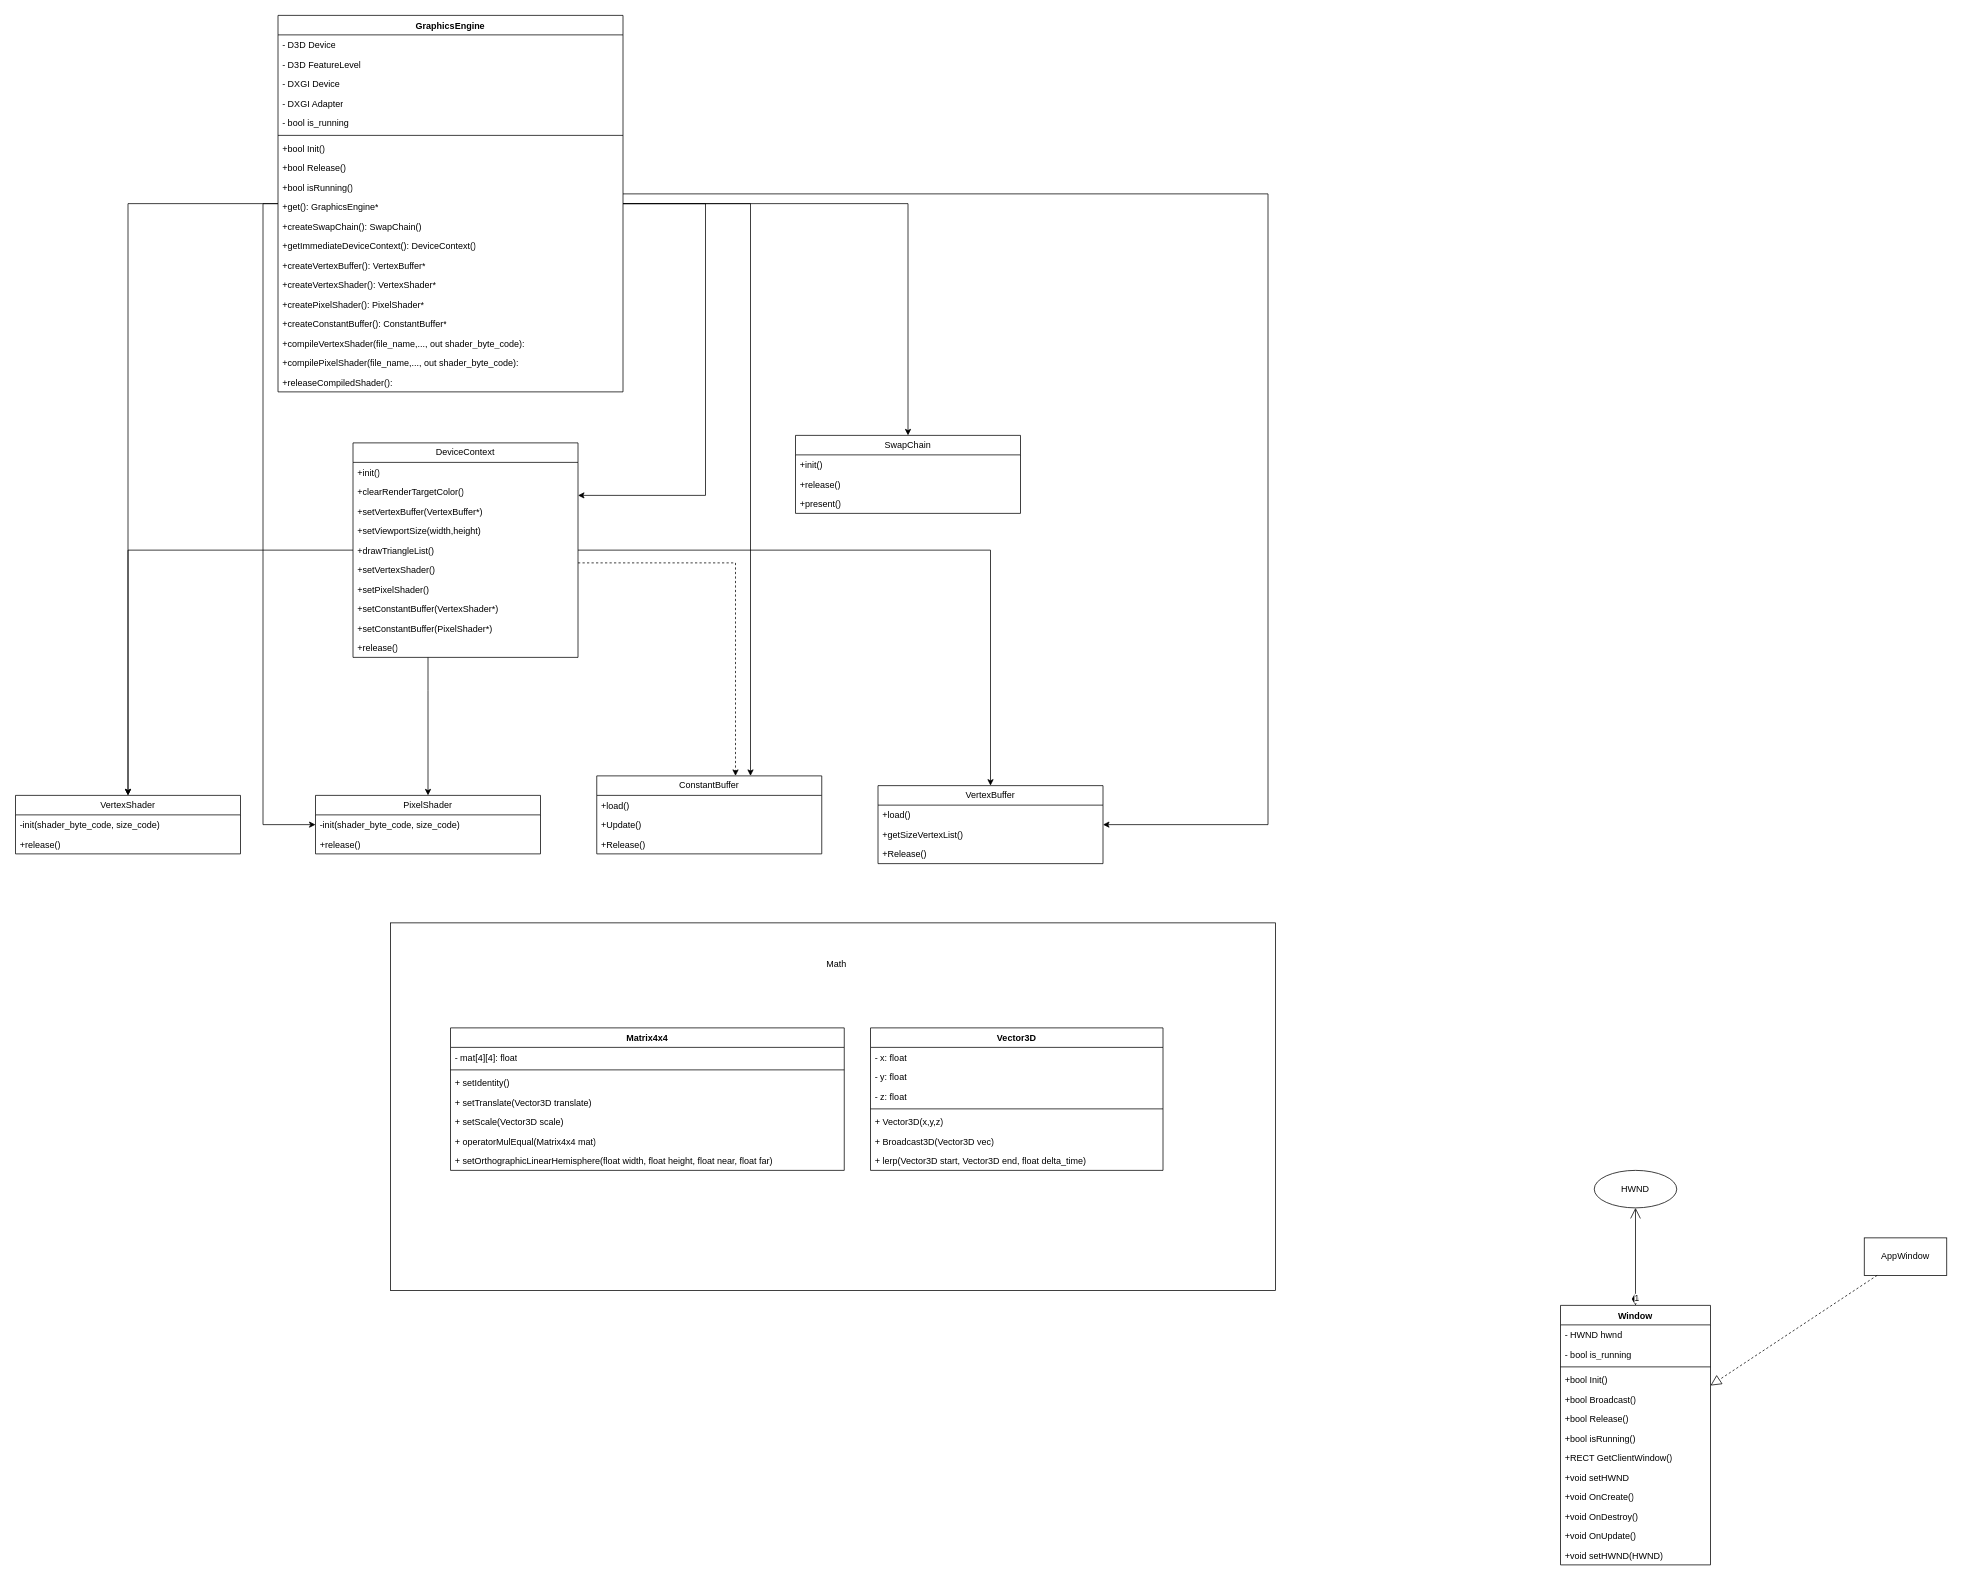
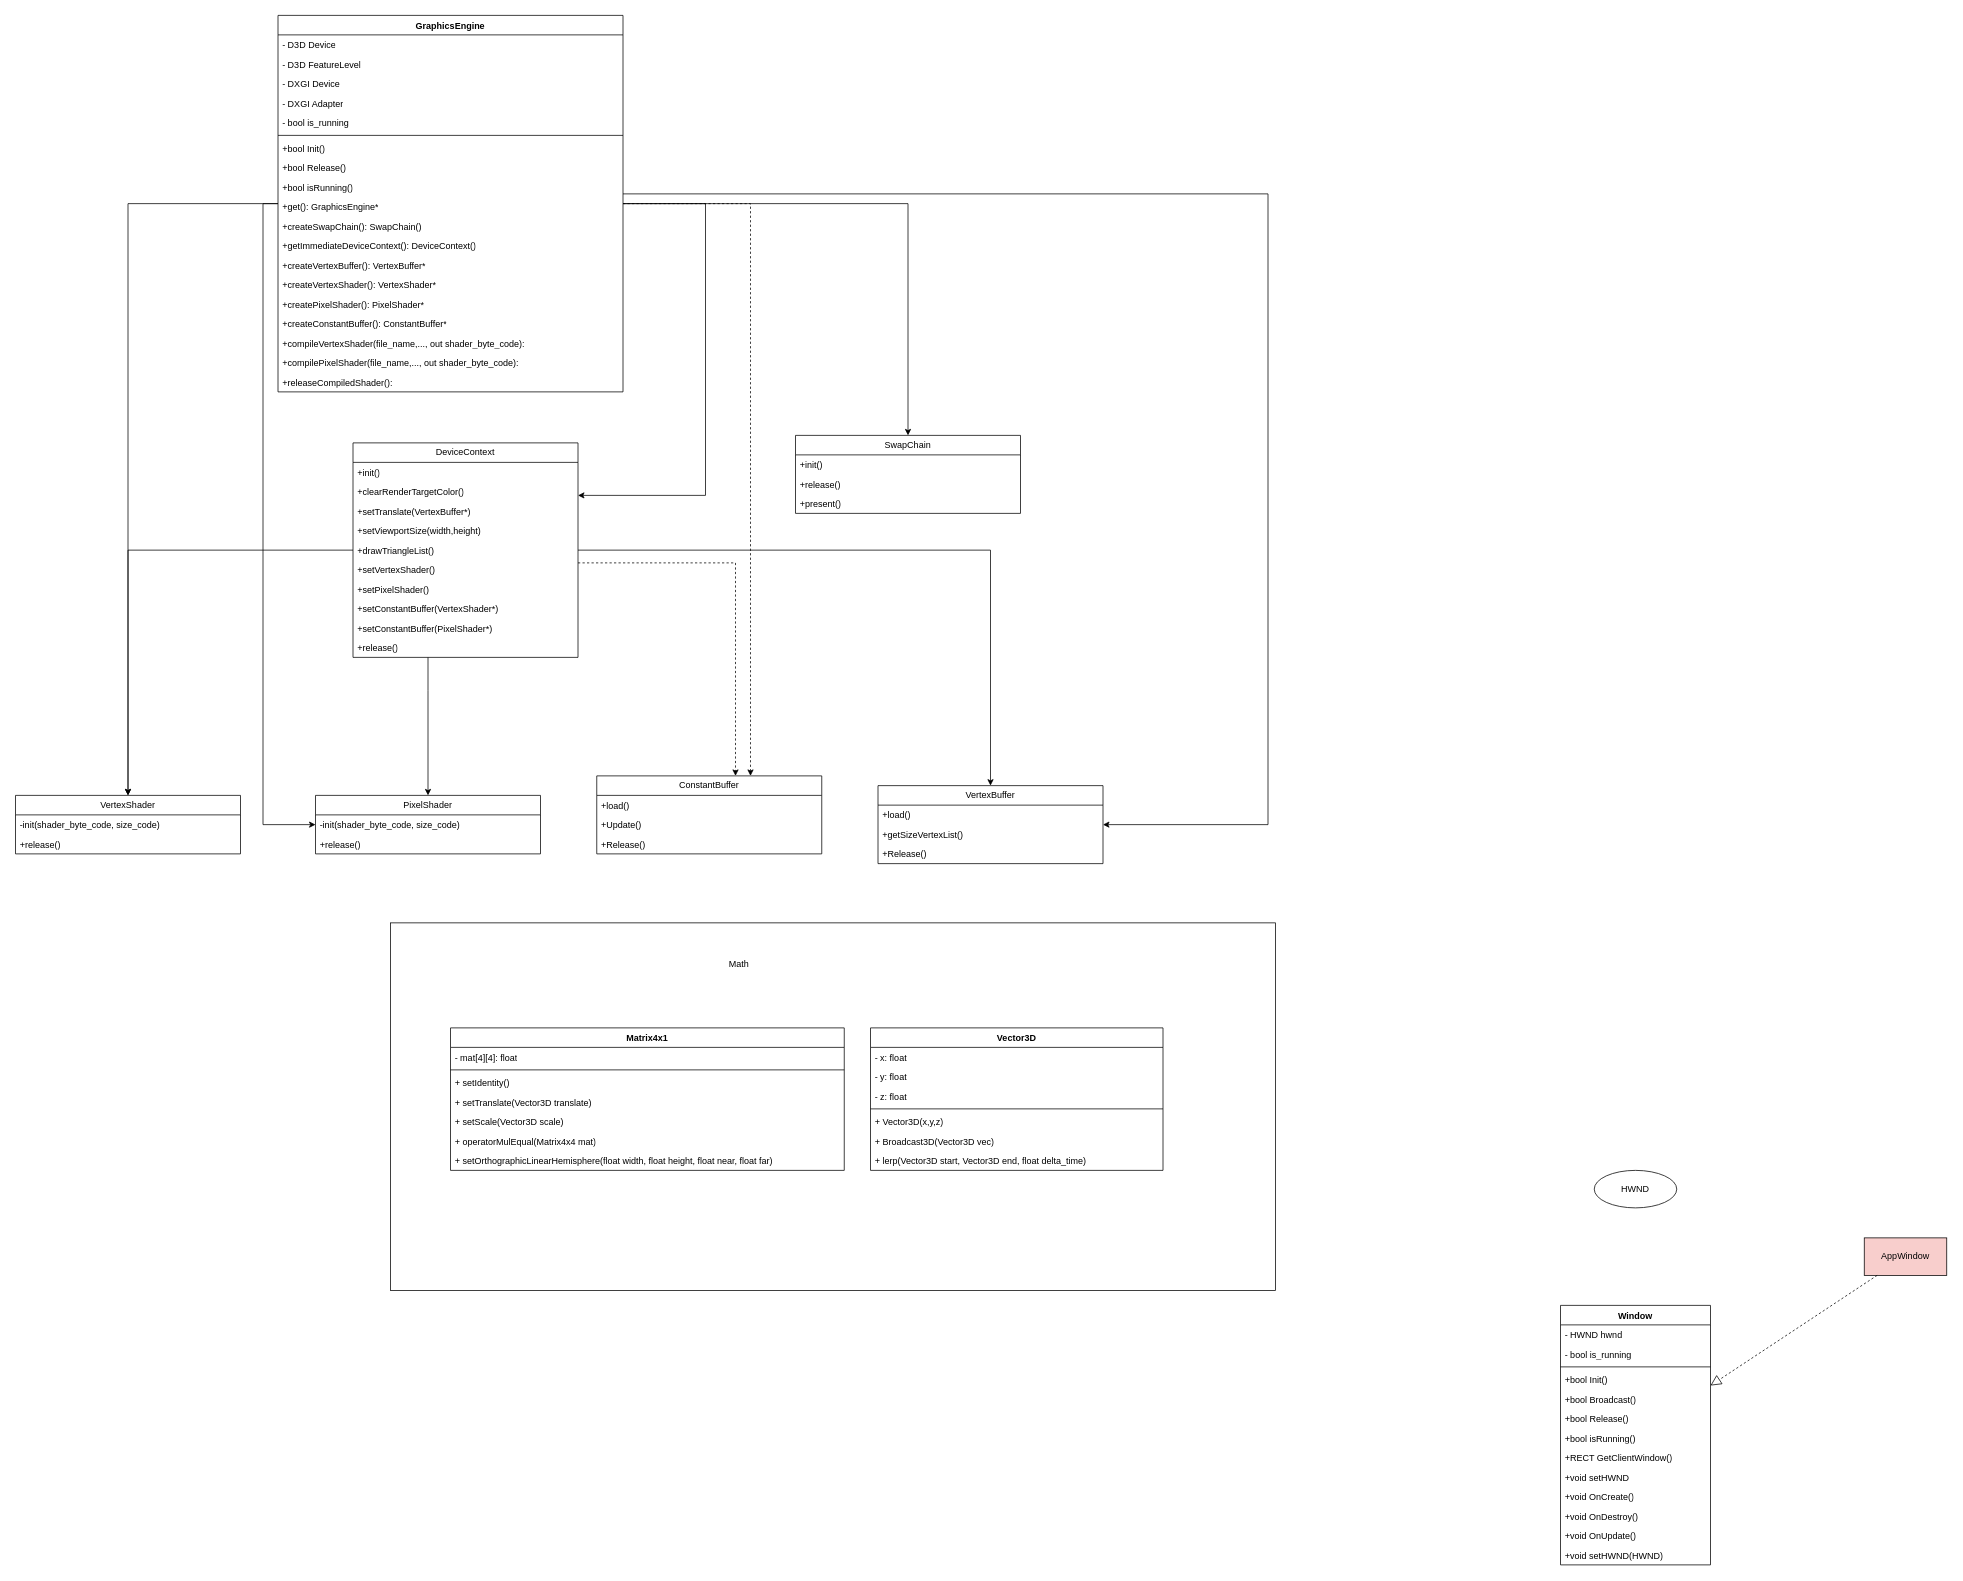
(750, 487) -> (750, 487)
(435, 512) -> (427, 512)
(837, 964) -> (739, 964)
(647, 1039) -> (647, 1039)
(1635, 1252) -> none
(1905, 1257) -> (1905, 1257)
